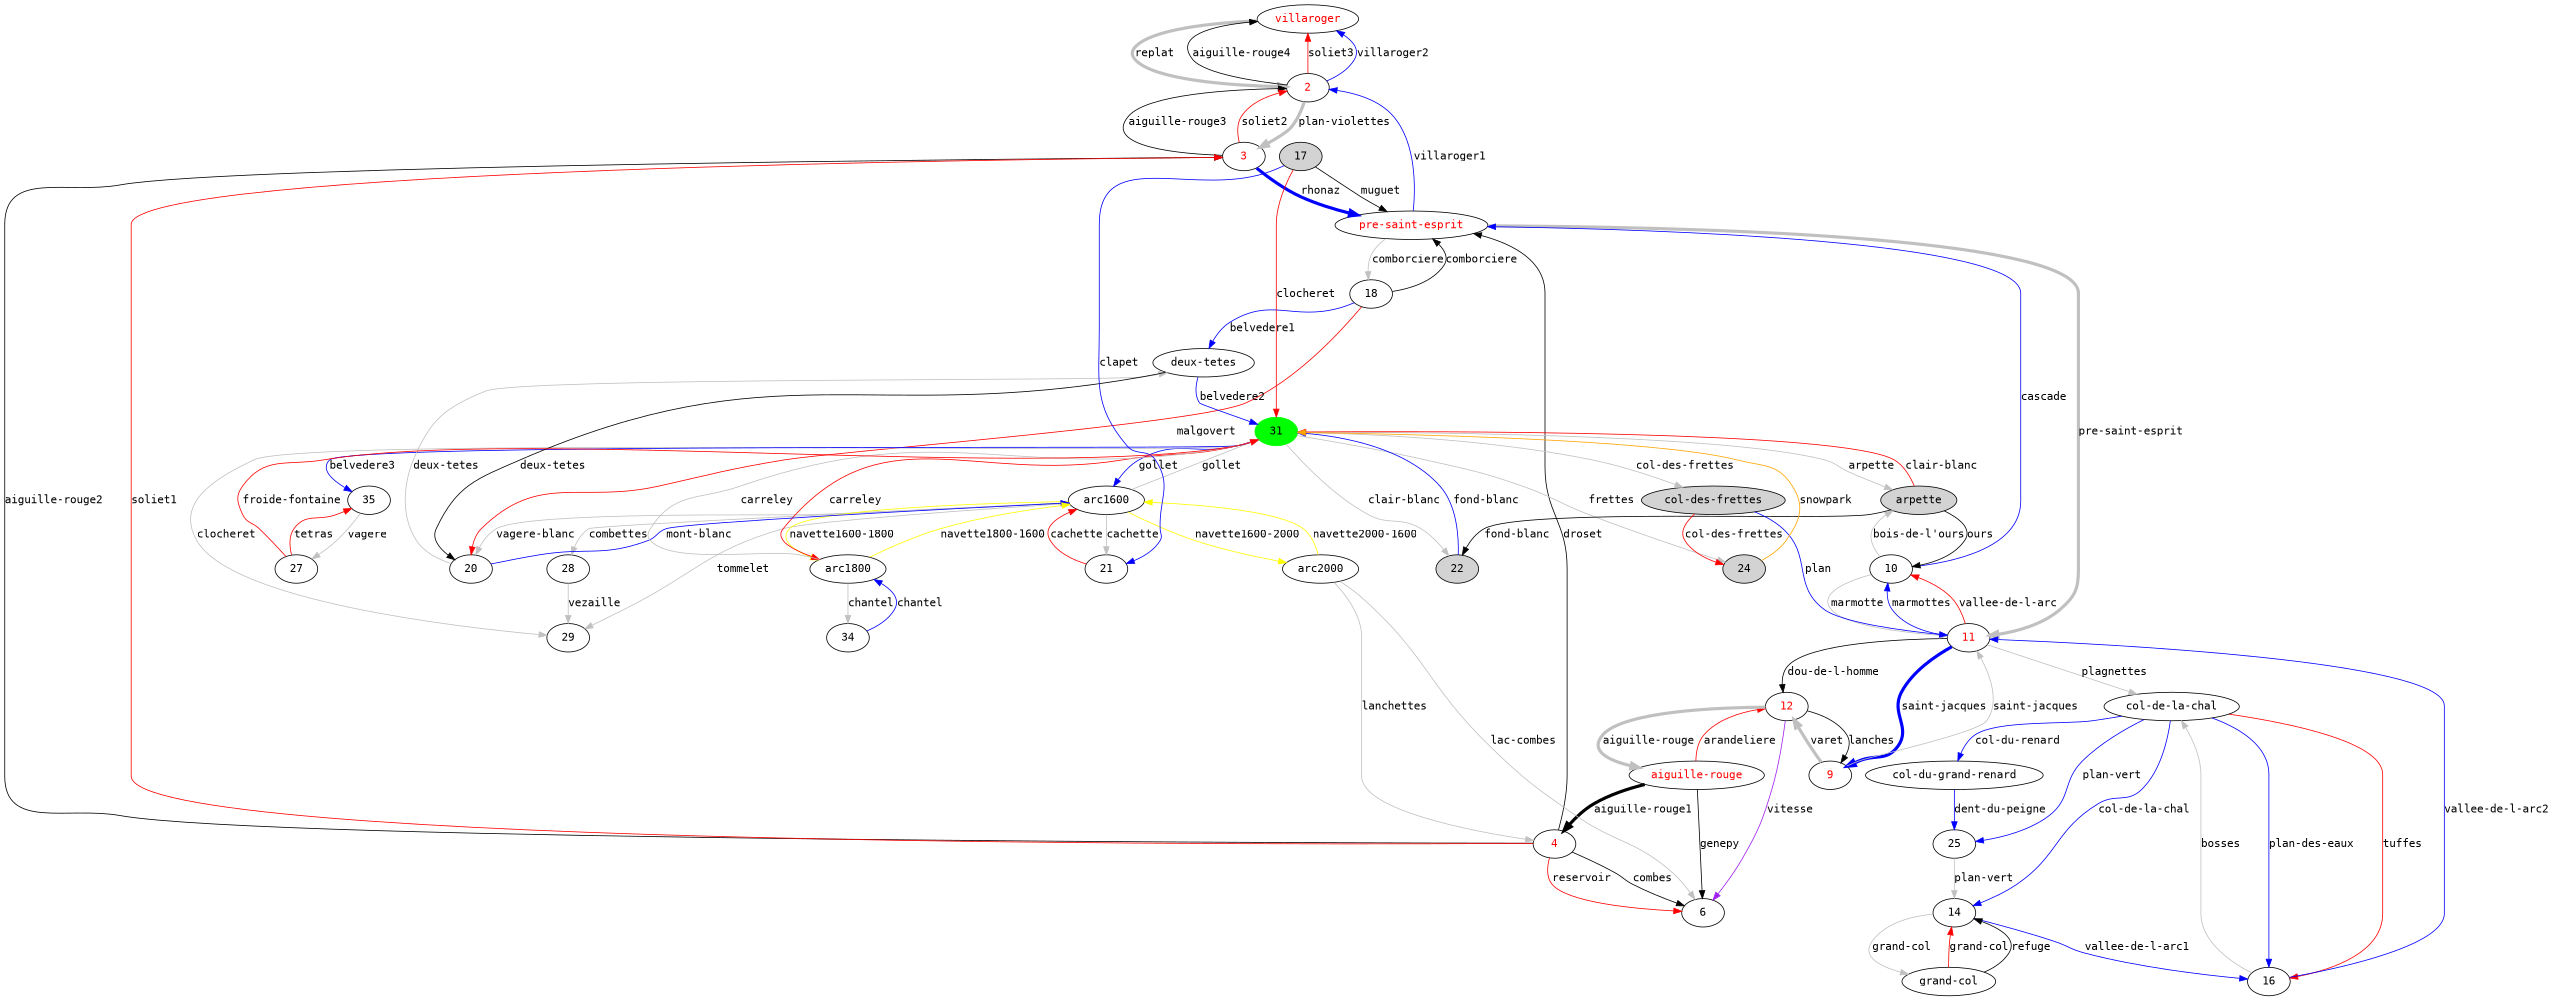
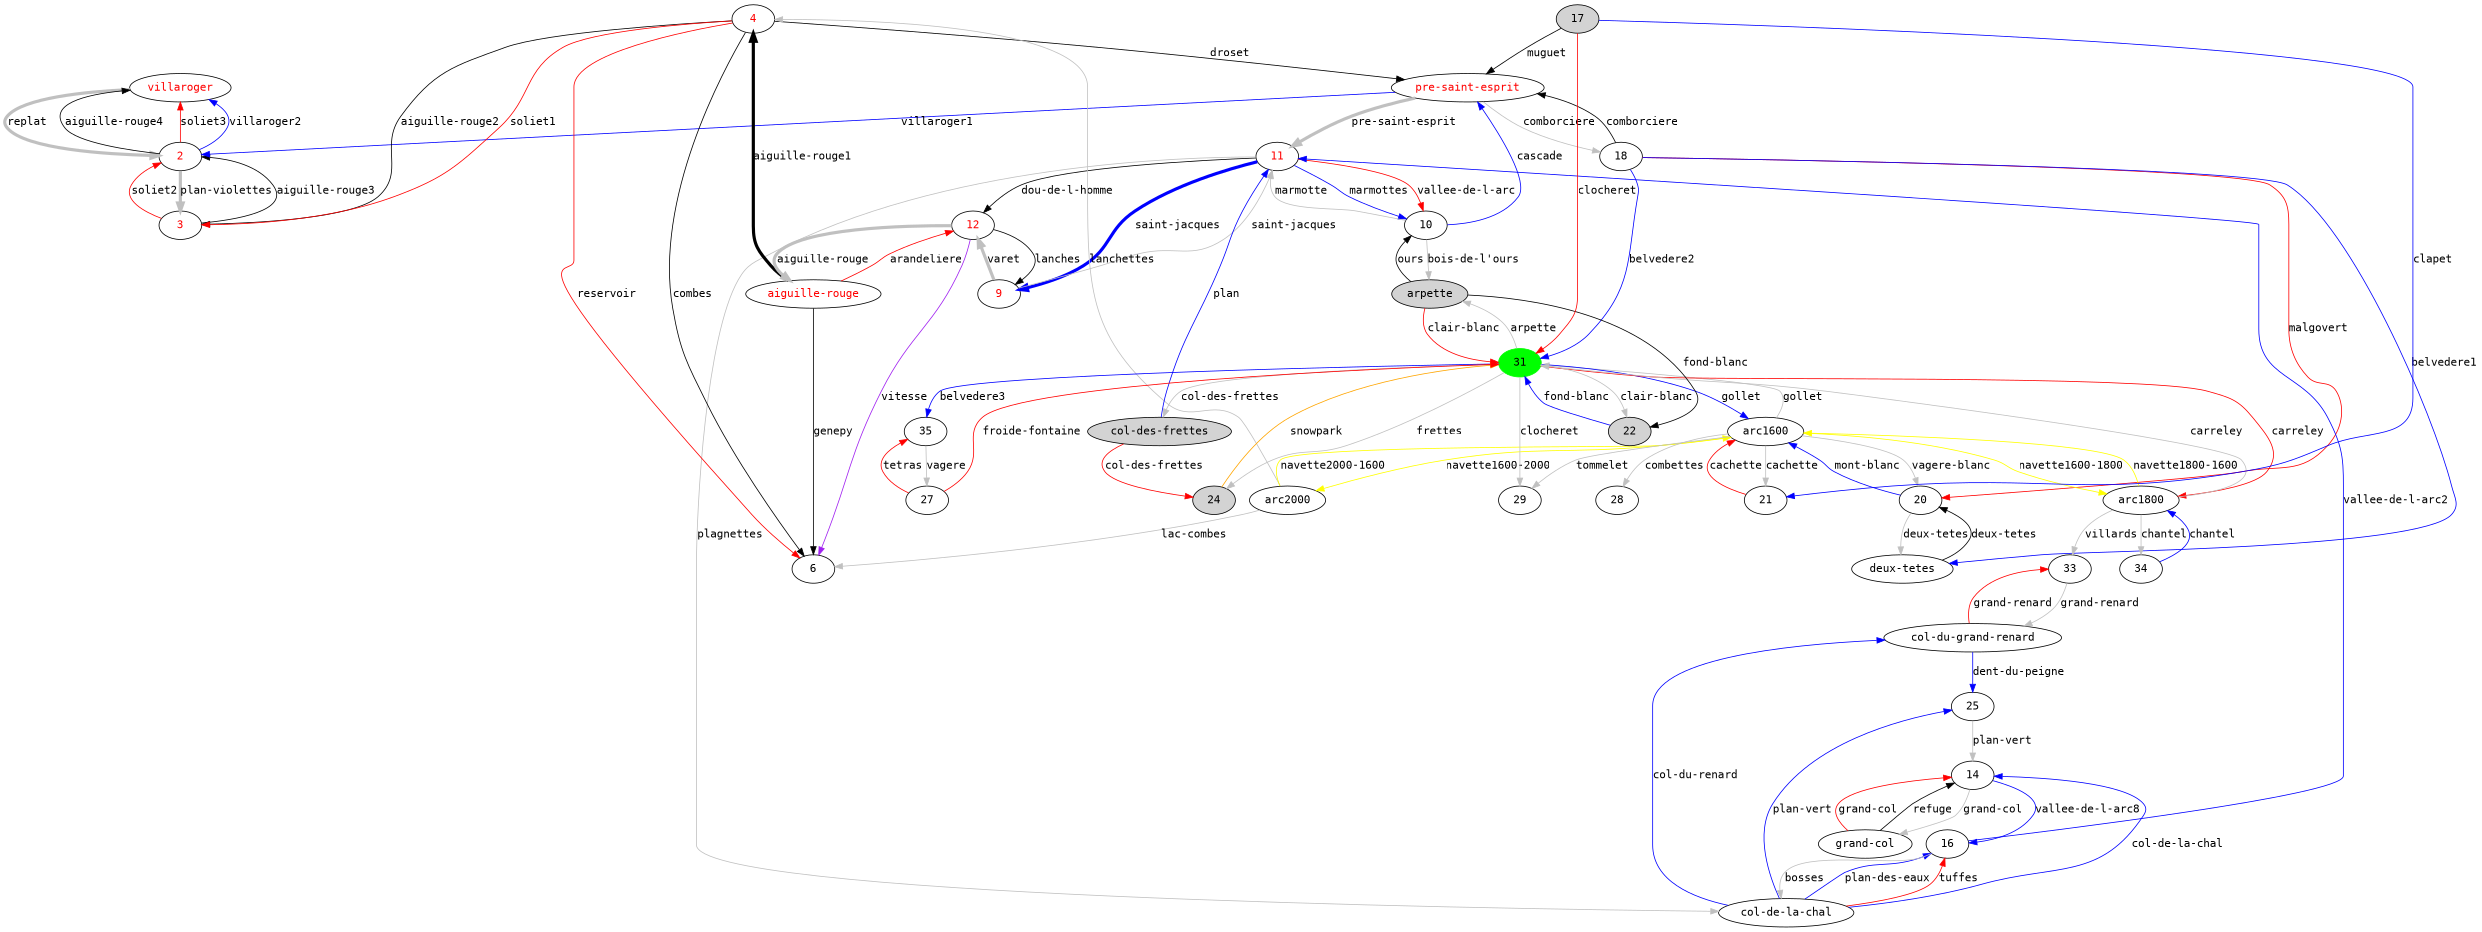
(1300, 197) -> none
(1208, 407) -> (1624, 279)
none -> (2070, 569)
(568, 599) -> none
(2137, 947) -> (2088, 810)
